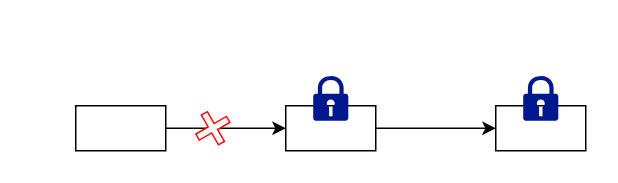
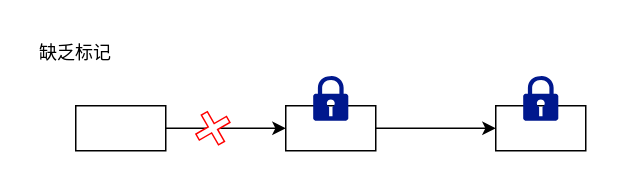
none -> (76, 53)
